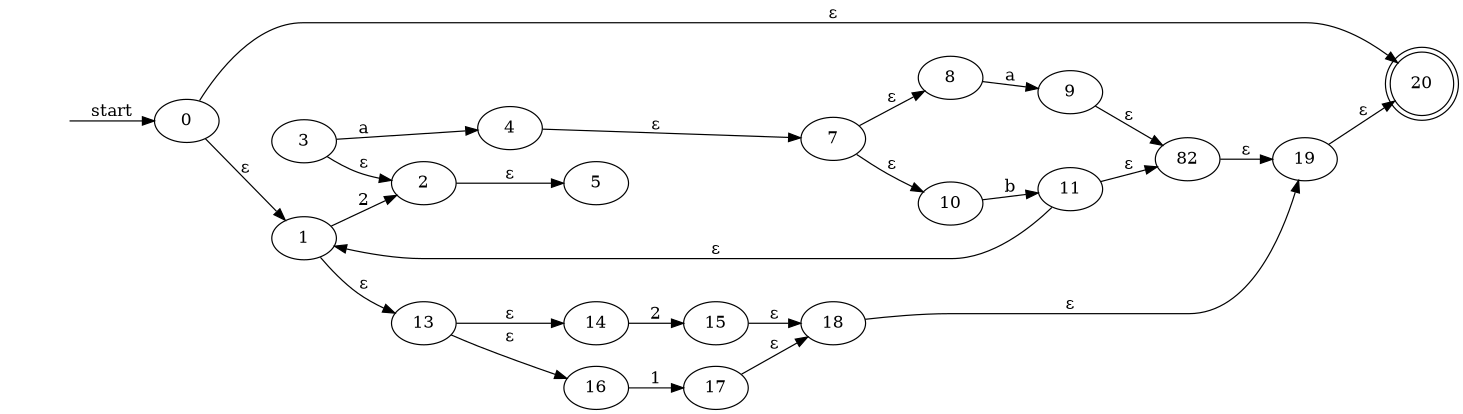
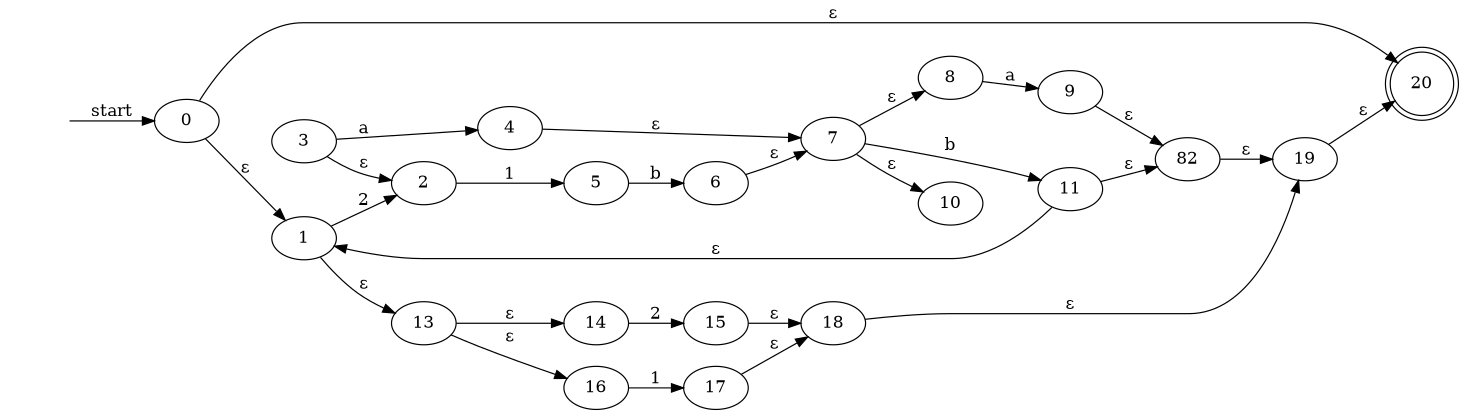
(510, 174) -> (510, 174)
none -> (716, 183)
(1004, 197) -> (947, 159)
